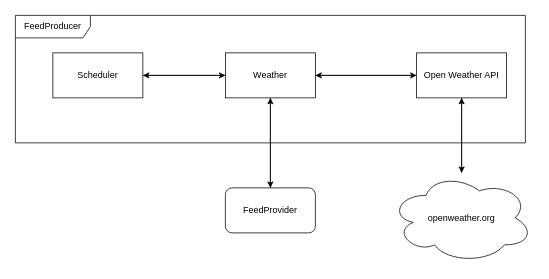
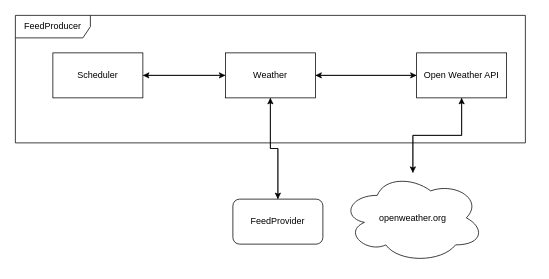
(270, 210) -> (278, 222)
(462, 218) -> (413, 218)
